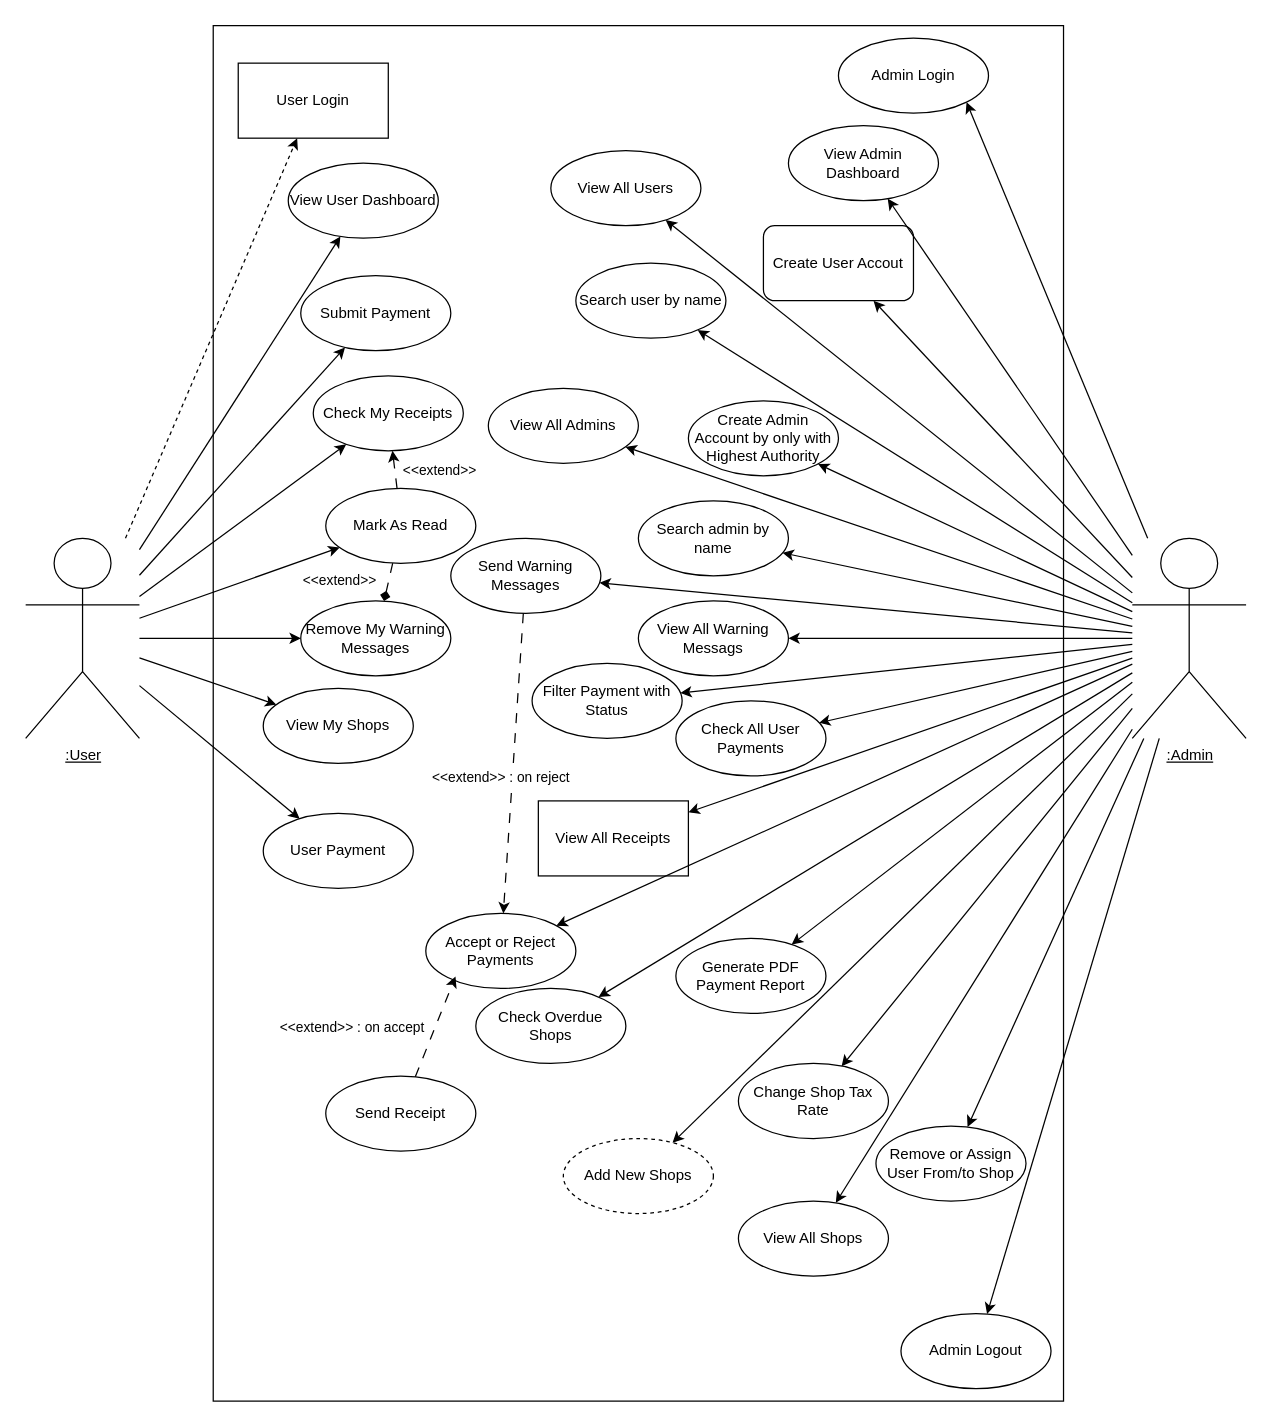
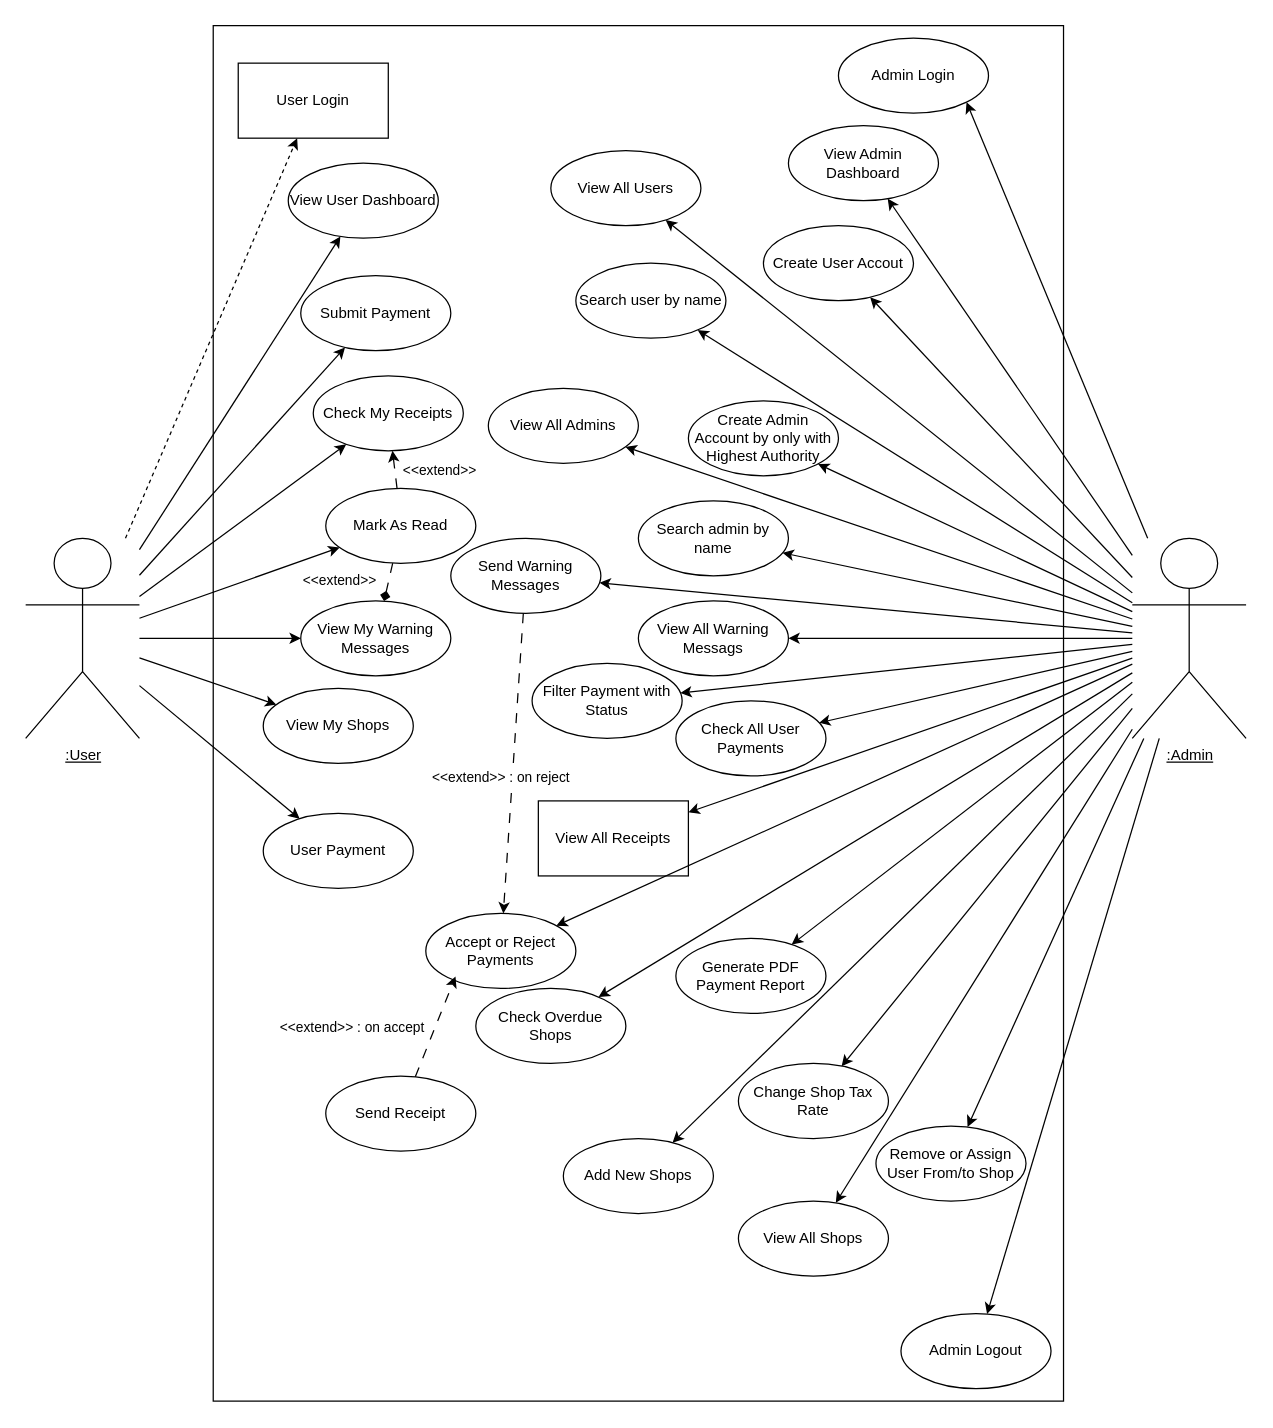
(838, 263) -> (838, 263)
(376, 638) -> (376, 638)
(638, 1176) -> (638, 1176)
